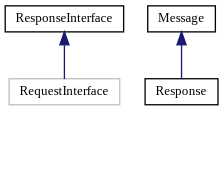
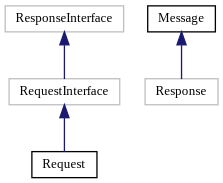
(64, 19) -> (64, 19)
(182, 92) -> (182, 92)
none -> (64, 165)
